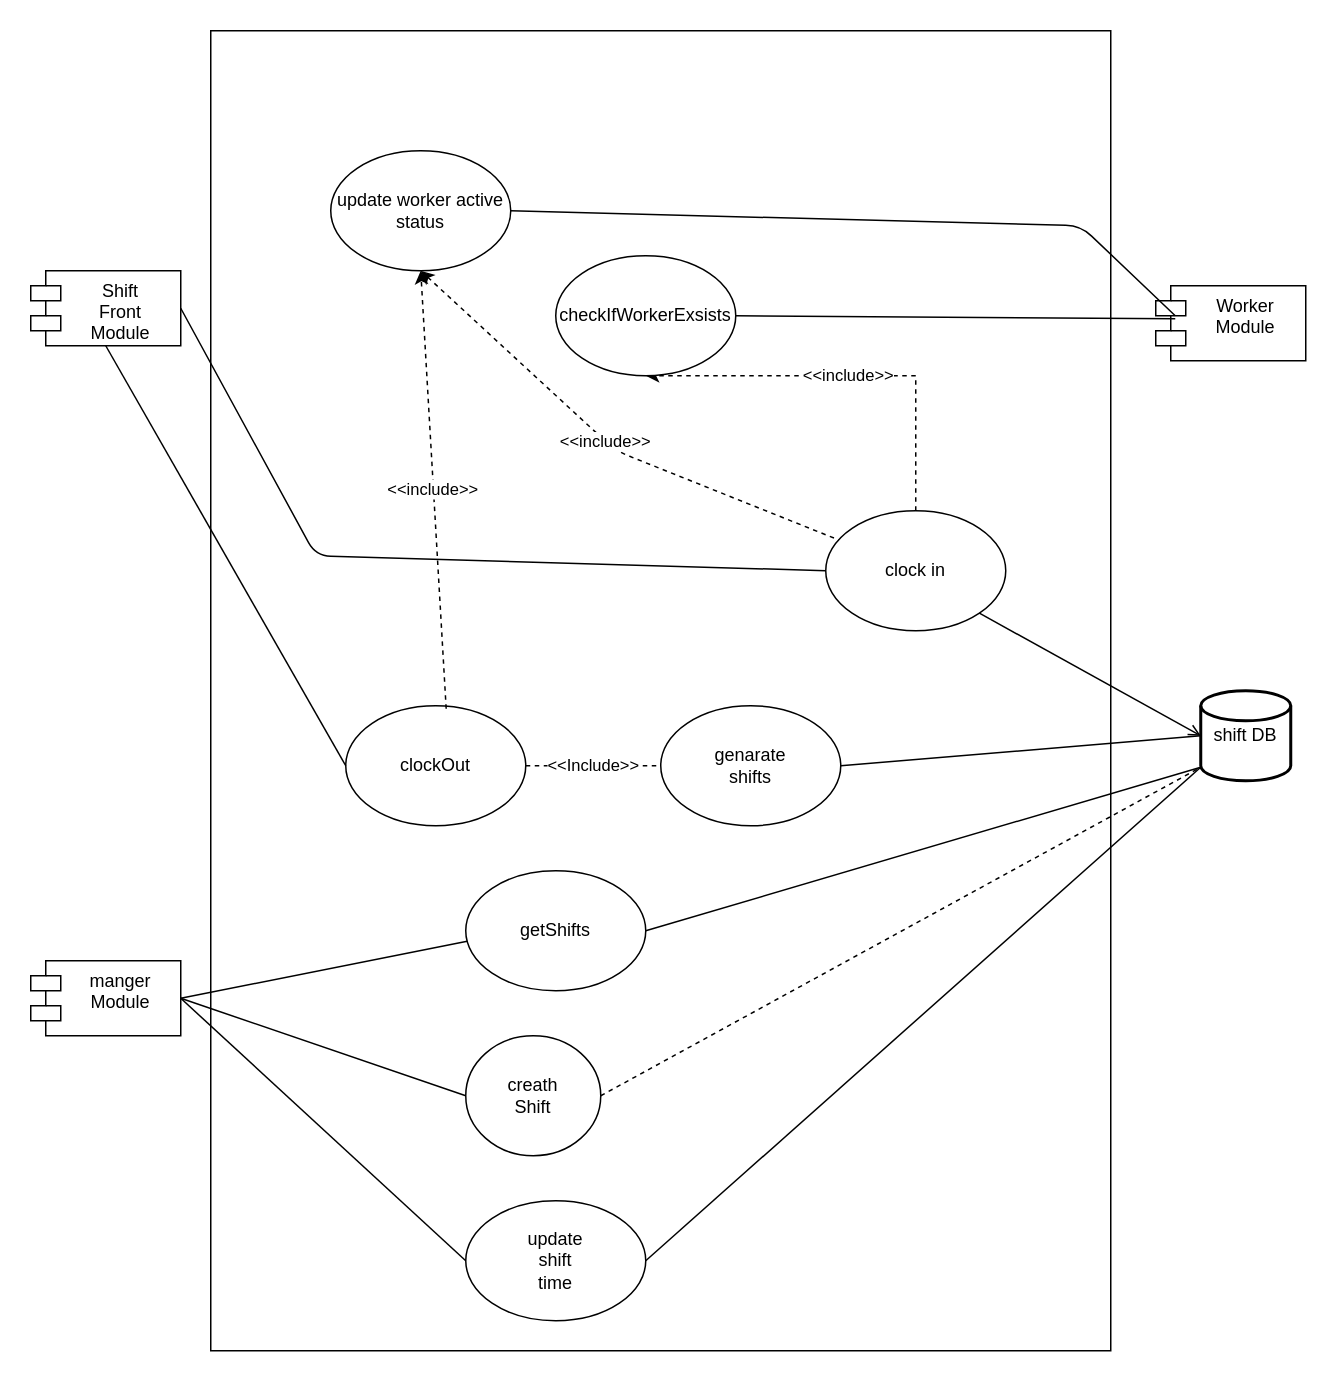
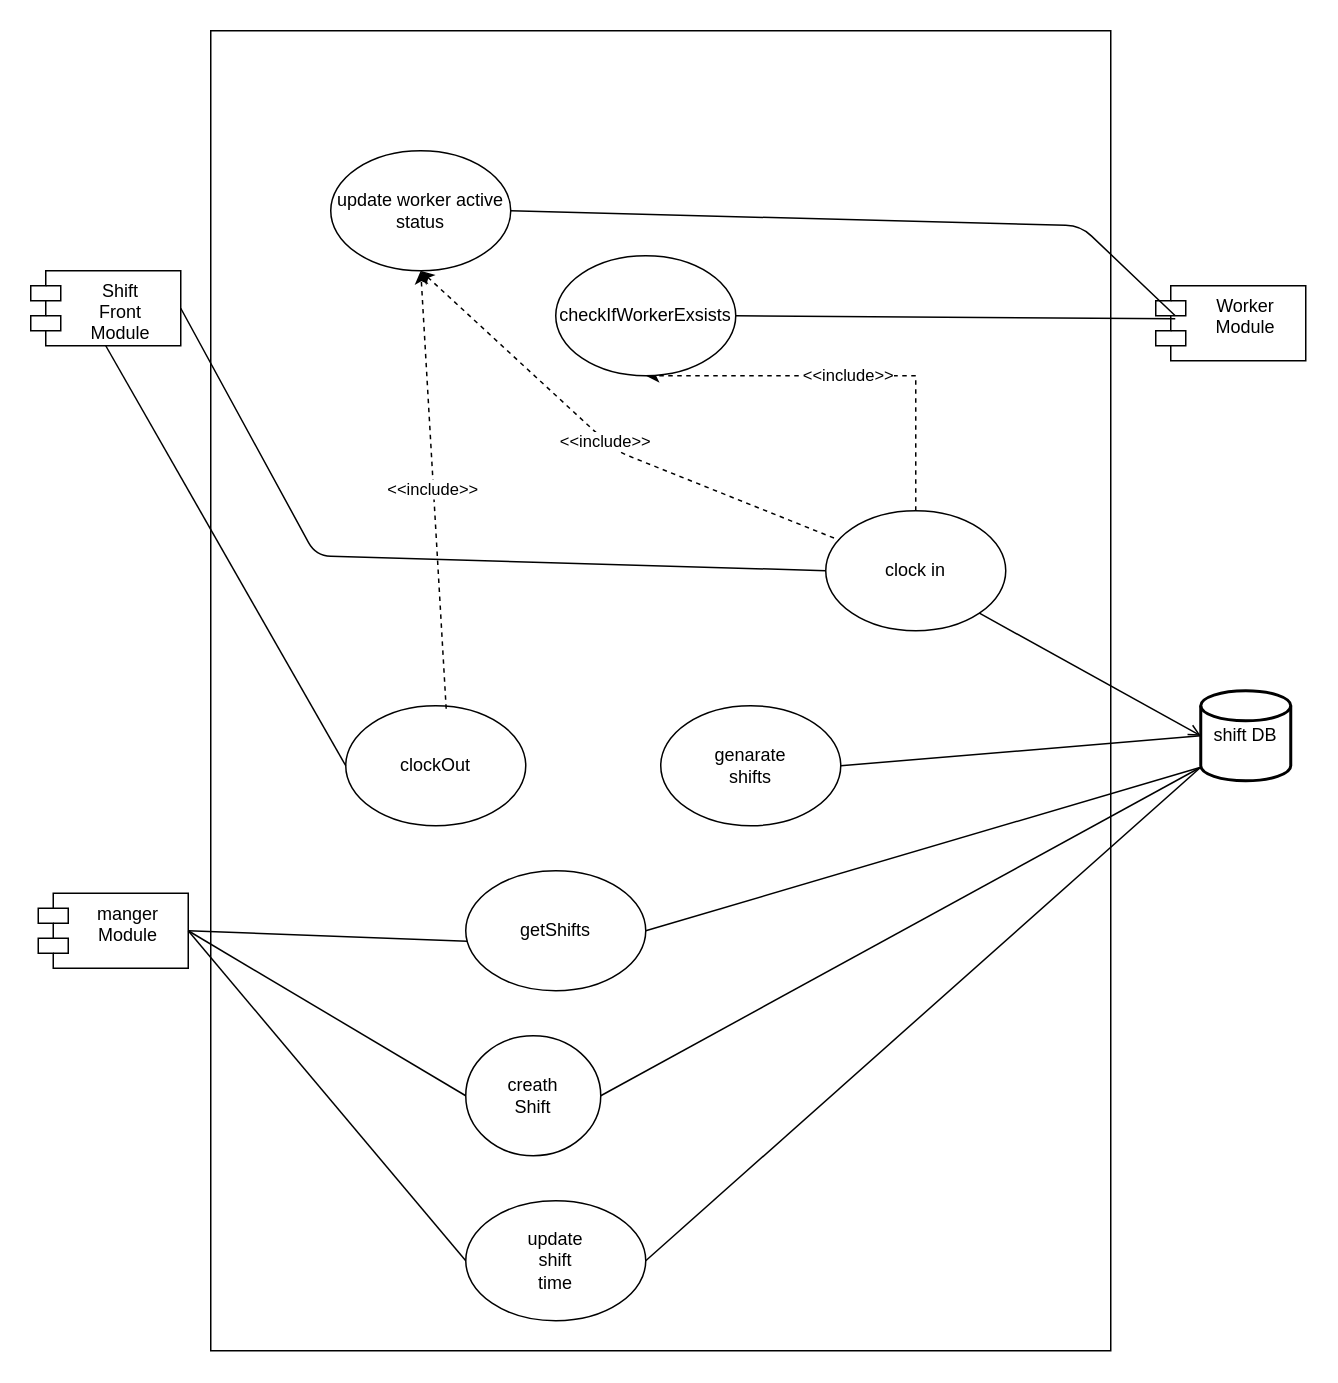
(591, 766) -> none
(896, 934) -> (896, 934)
(106, 998) -> (113, 931)
